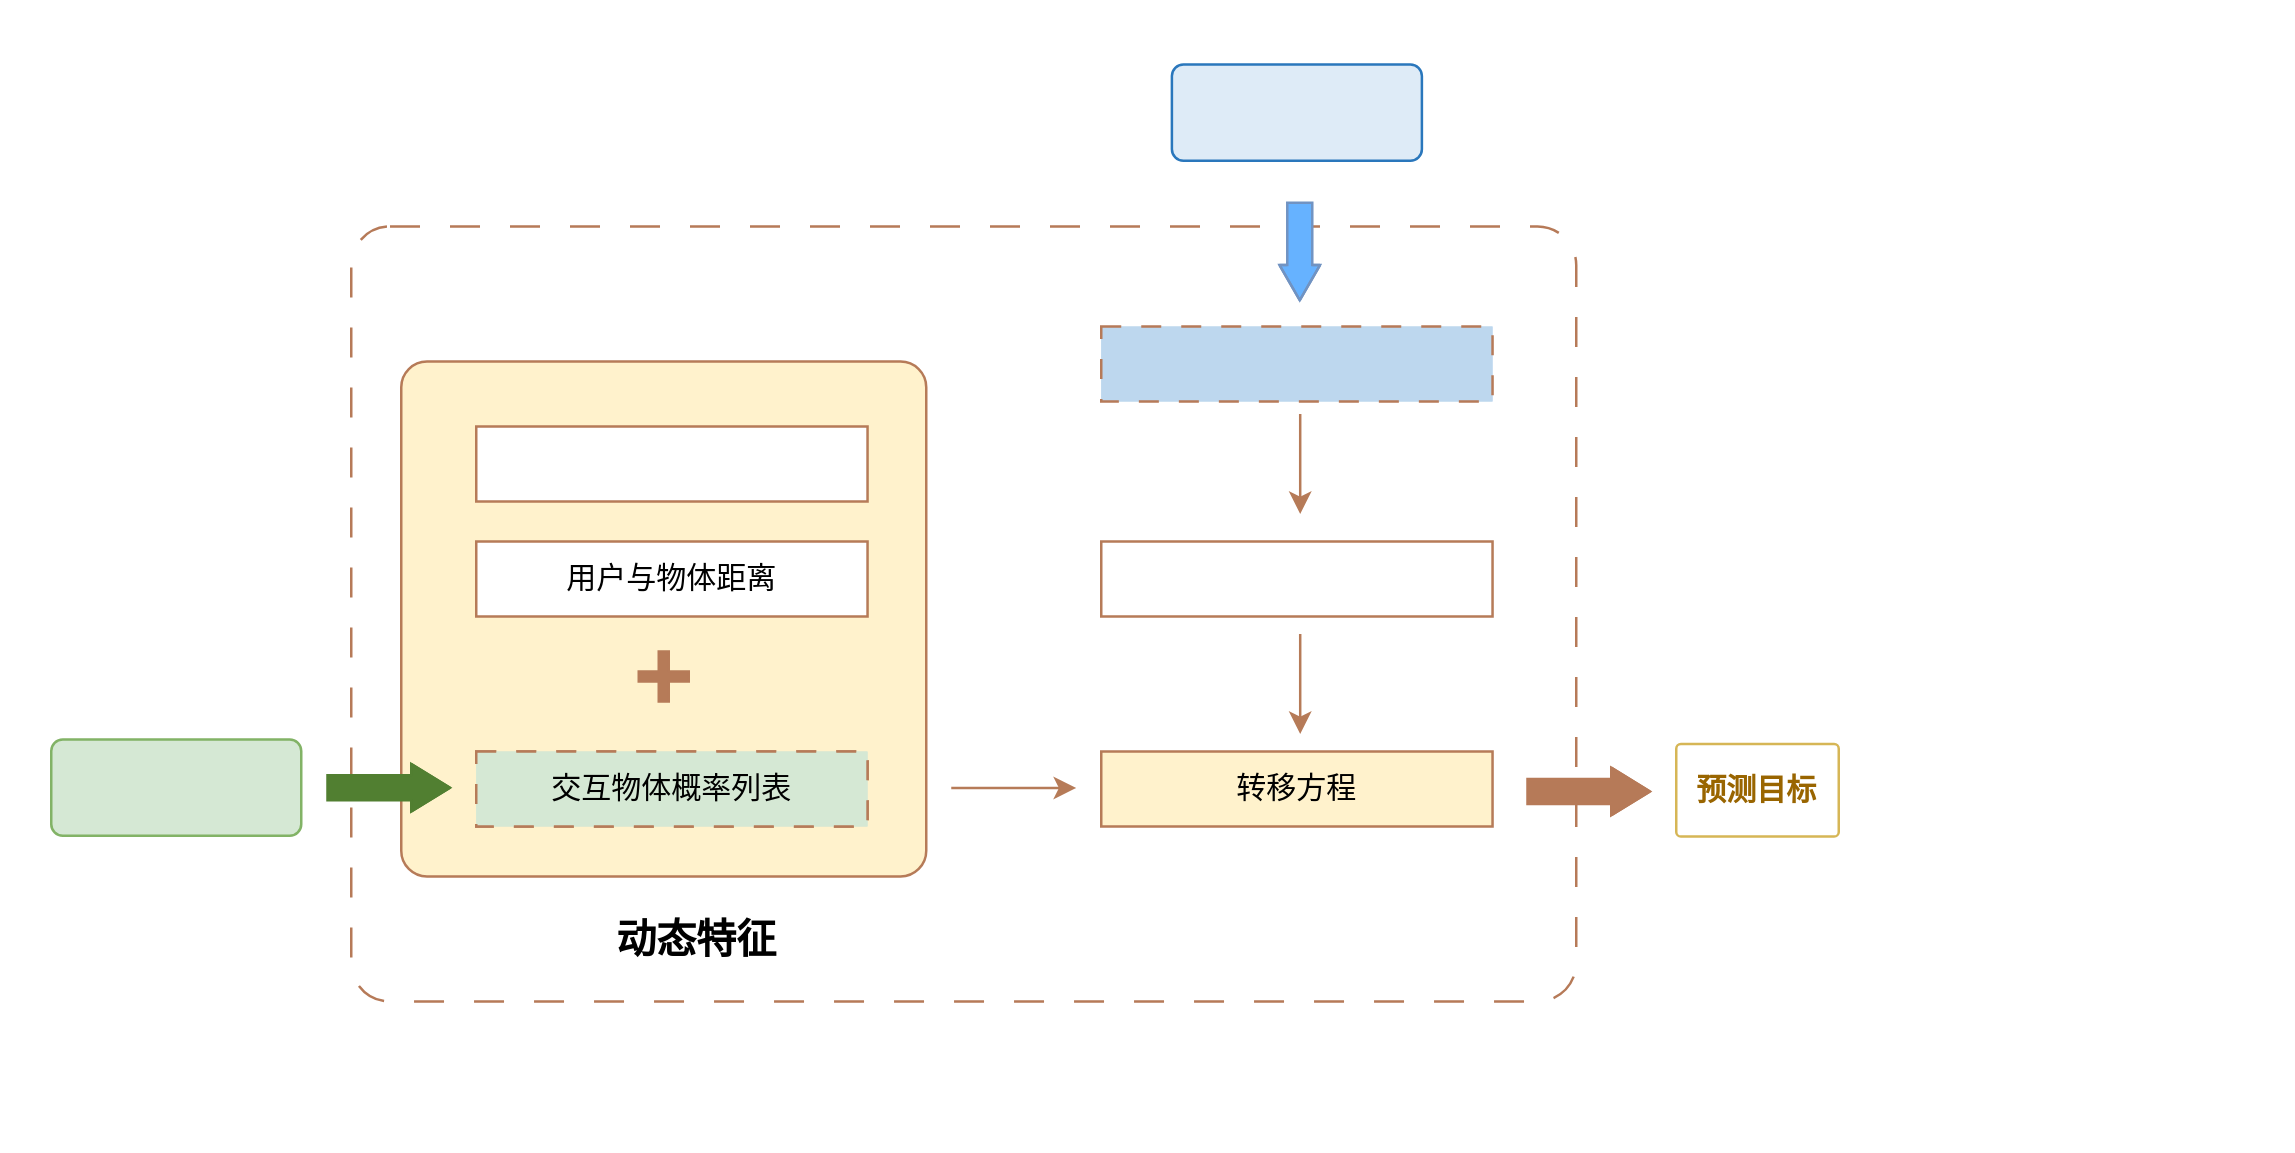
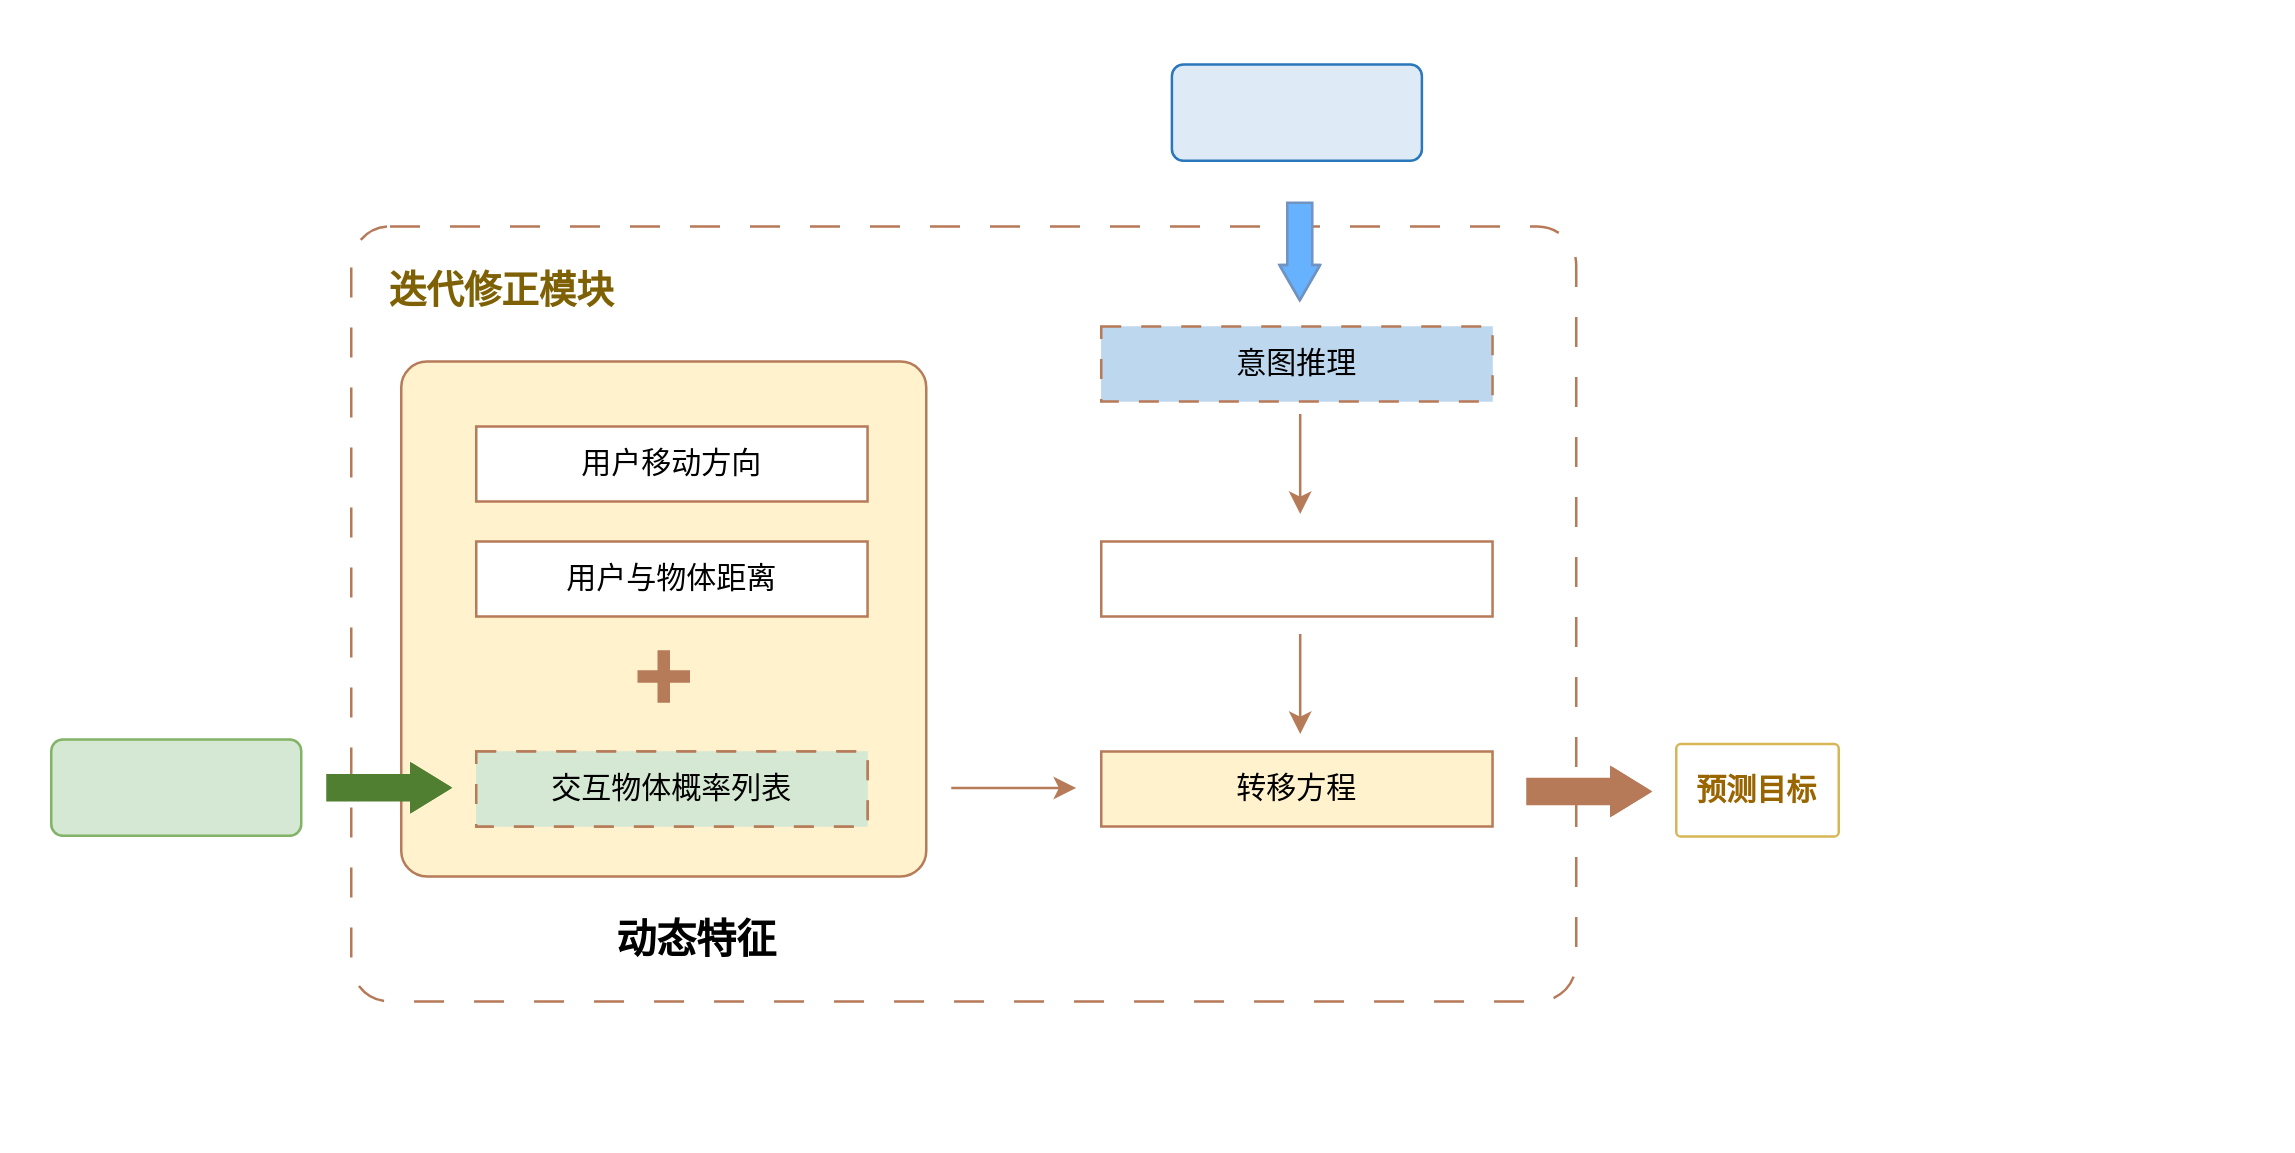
none -> (501, 289)
none -> (1297, 364)
none -> (672, 464)
